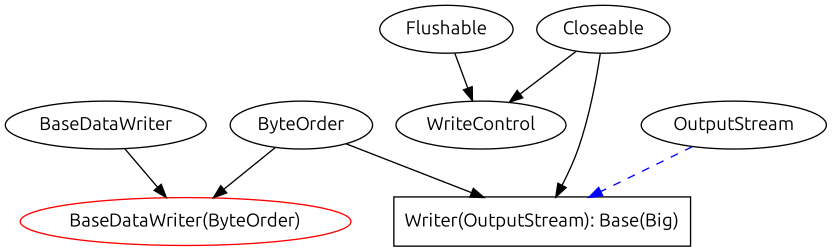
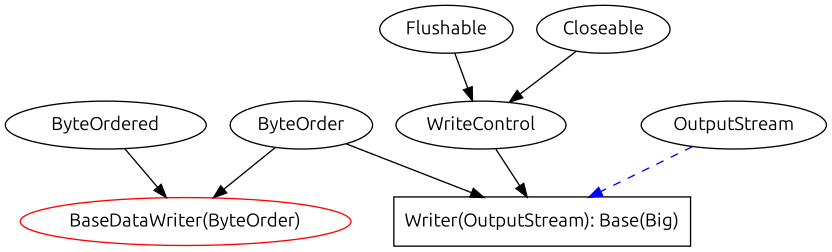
(587, 121) -> (508, 167)
(106, 125) -> (106, 125)
